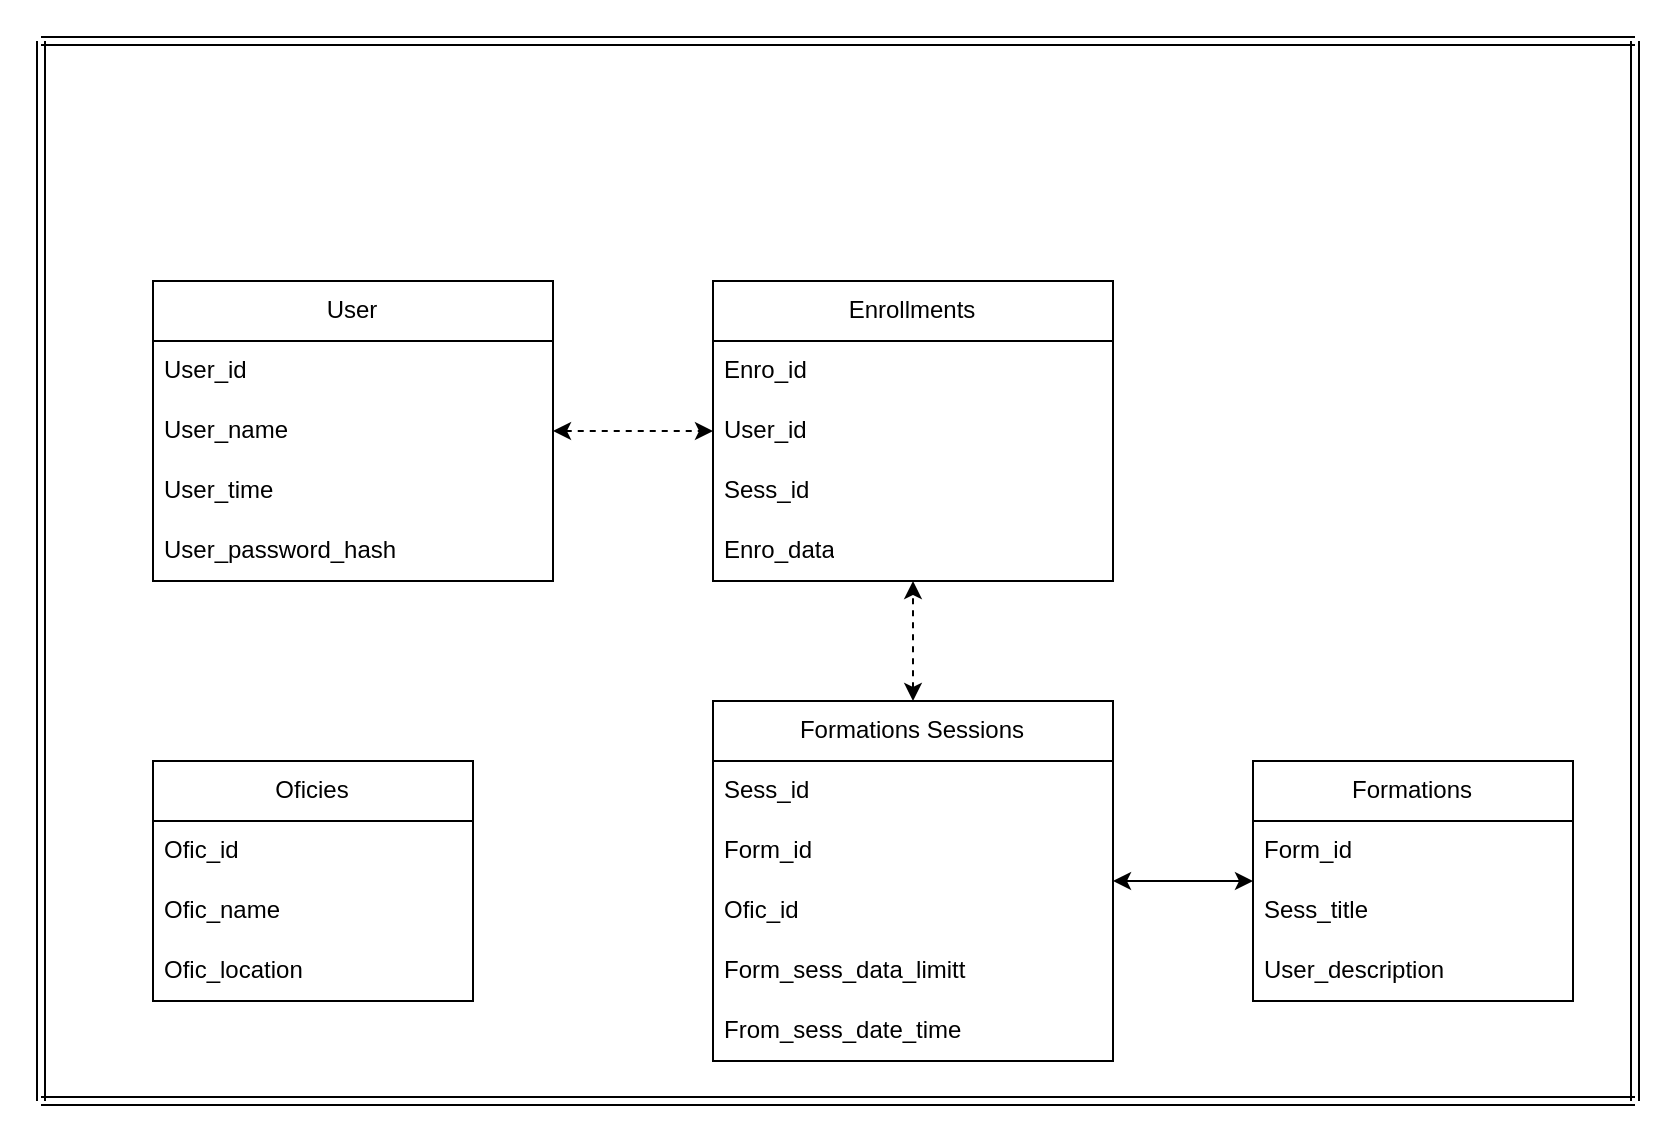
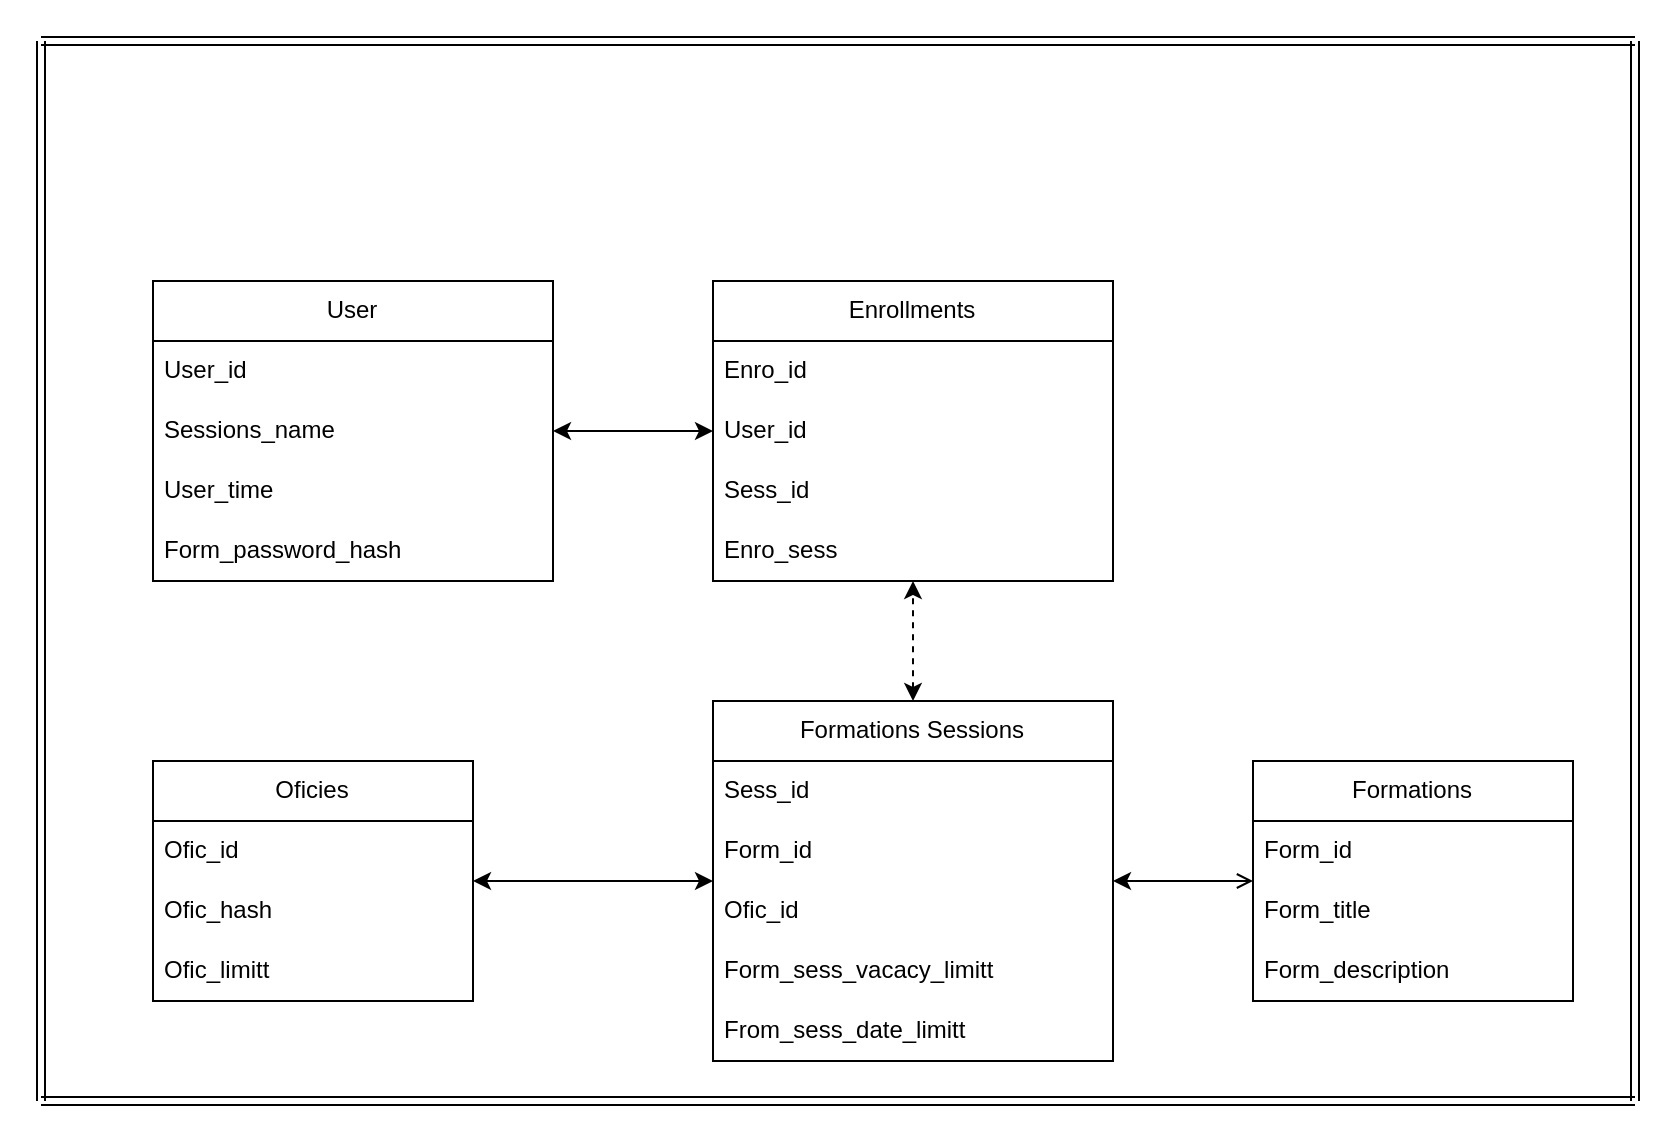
(225, 431) -> (249, 431)
(634, 431) -> (634, 431)
(286, 551) -> (286, 551)
(785, 551) -> (785, 551)
none -> (593, 881)
(1238, 881) -> (1240, 881)
(222, 911) -> (222, 911)
(1326, 911) -> (1326, 911)
(243, 971) -> (226, 971)
(857, 971) -> (870, 971)
(1366, 971) -> (1366, 971)
(850, 1031) -> (857, 1031)
